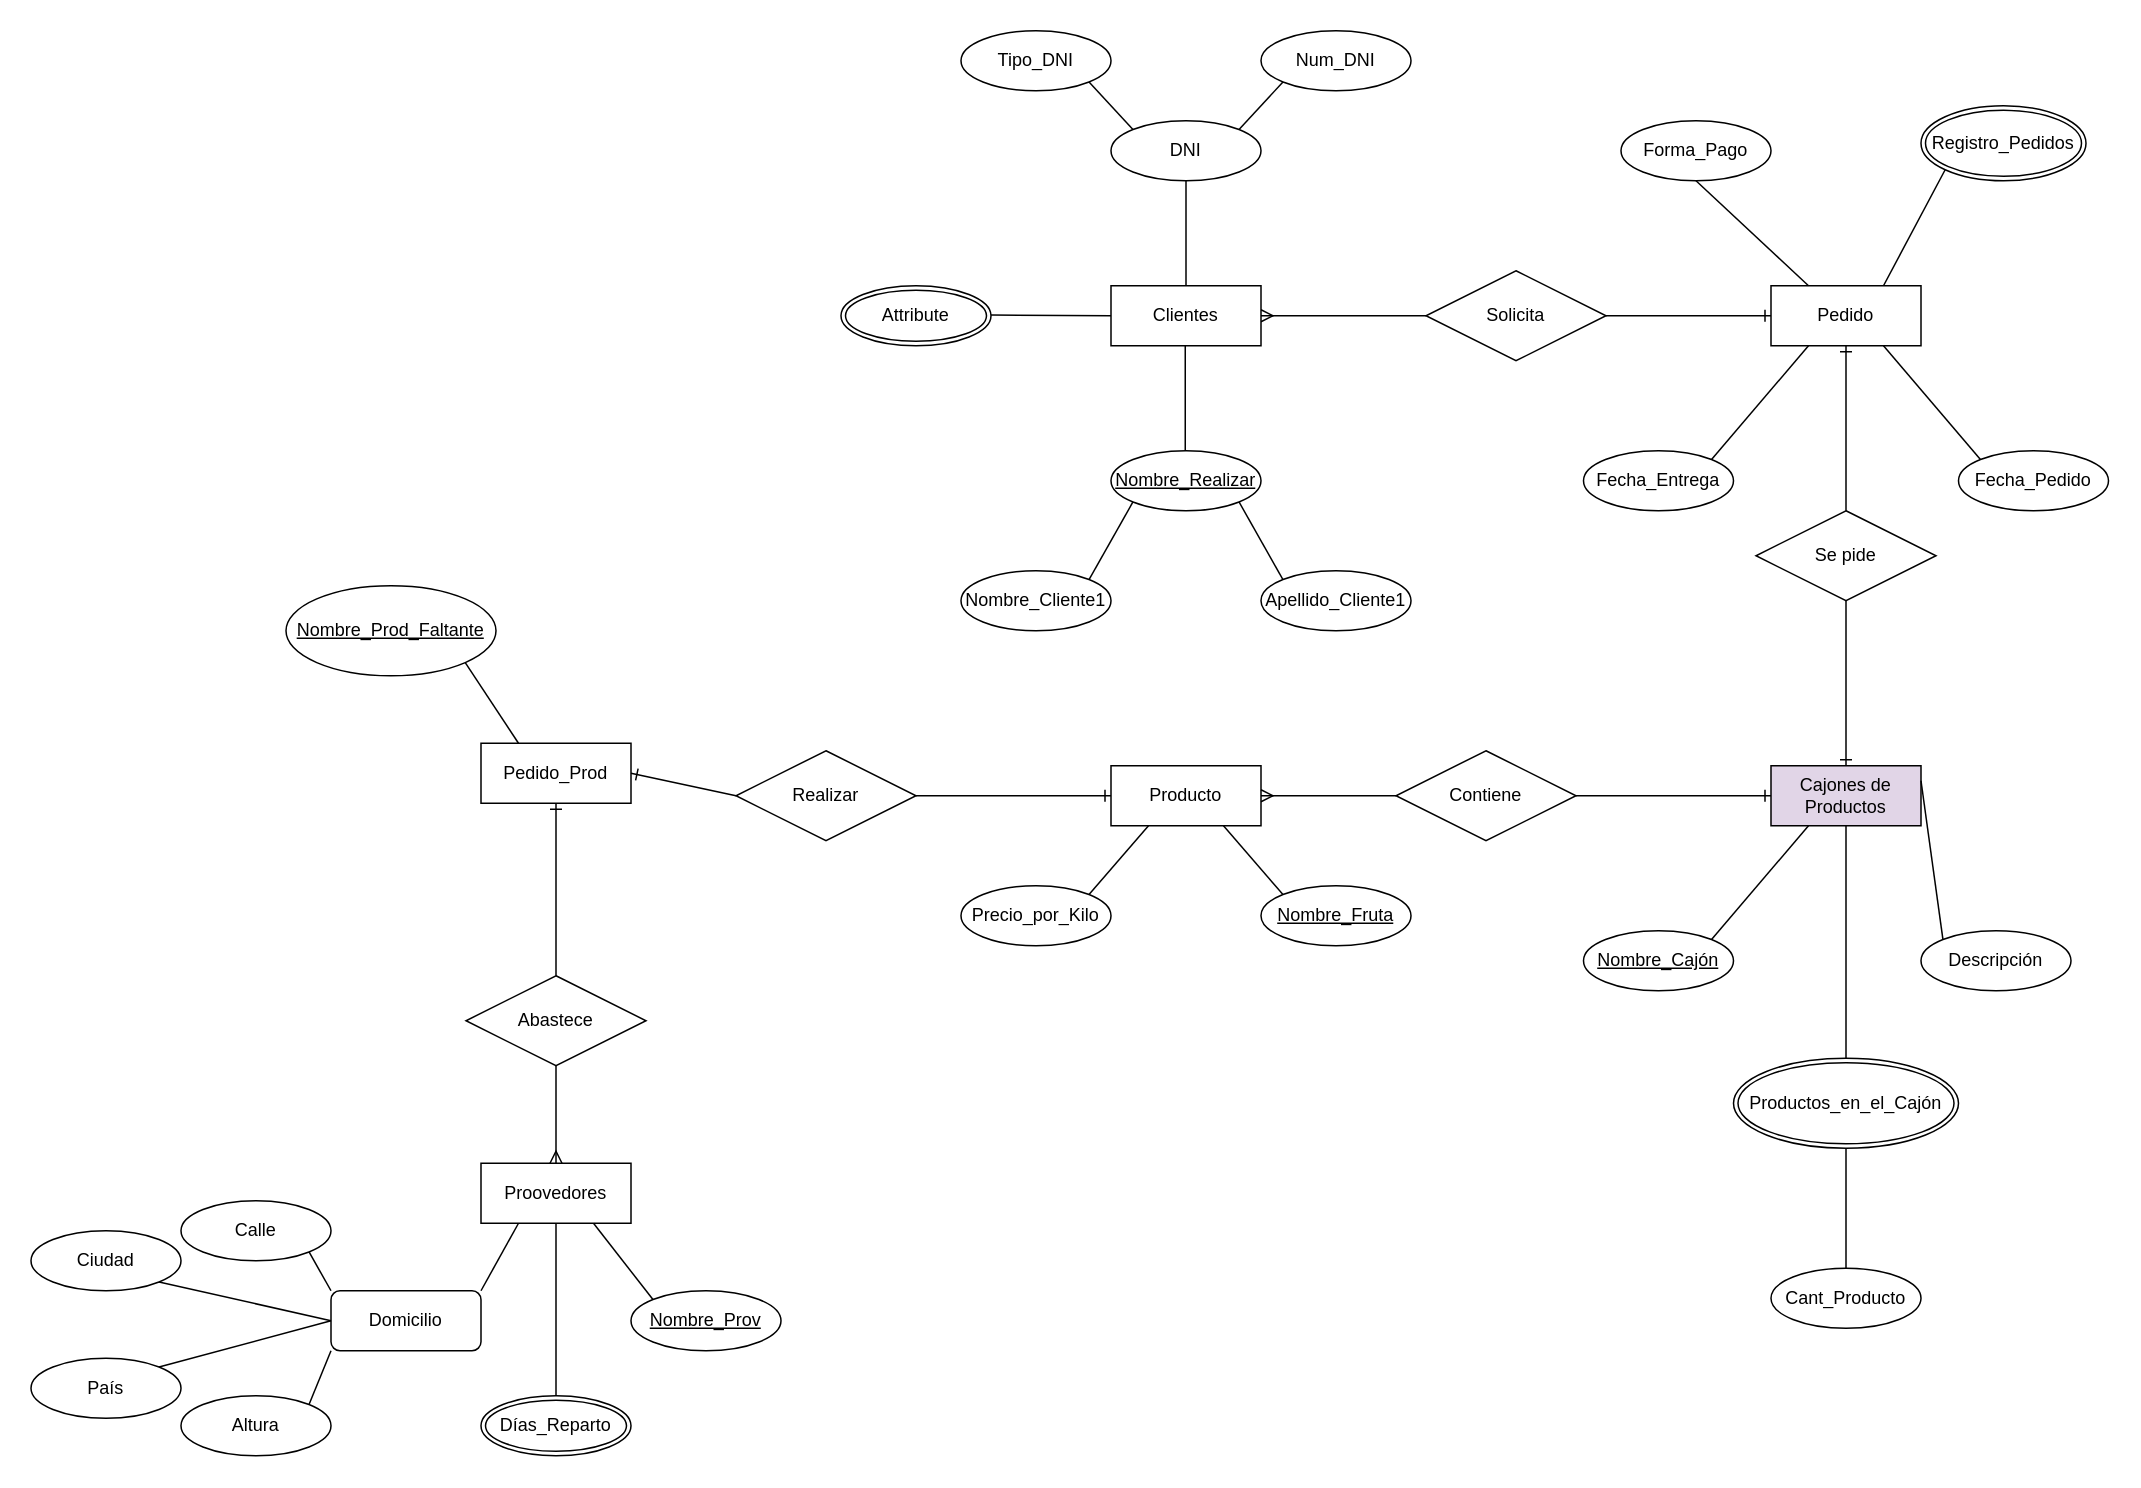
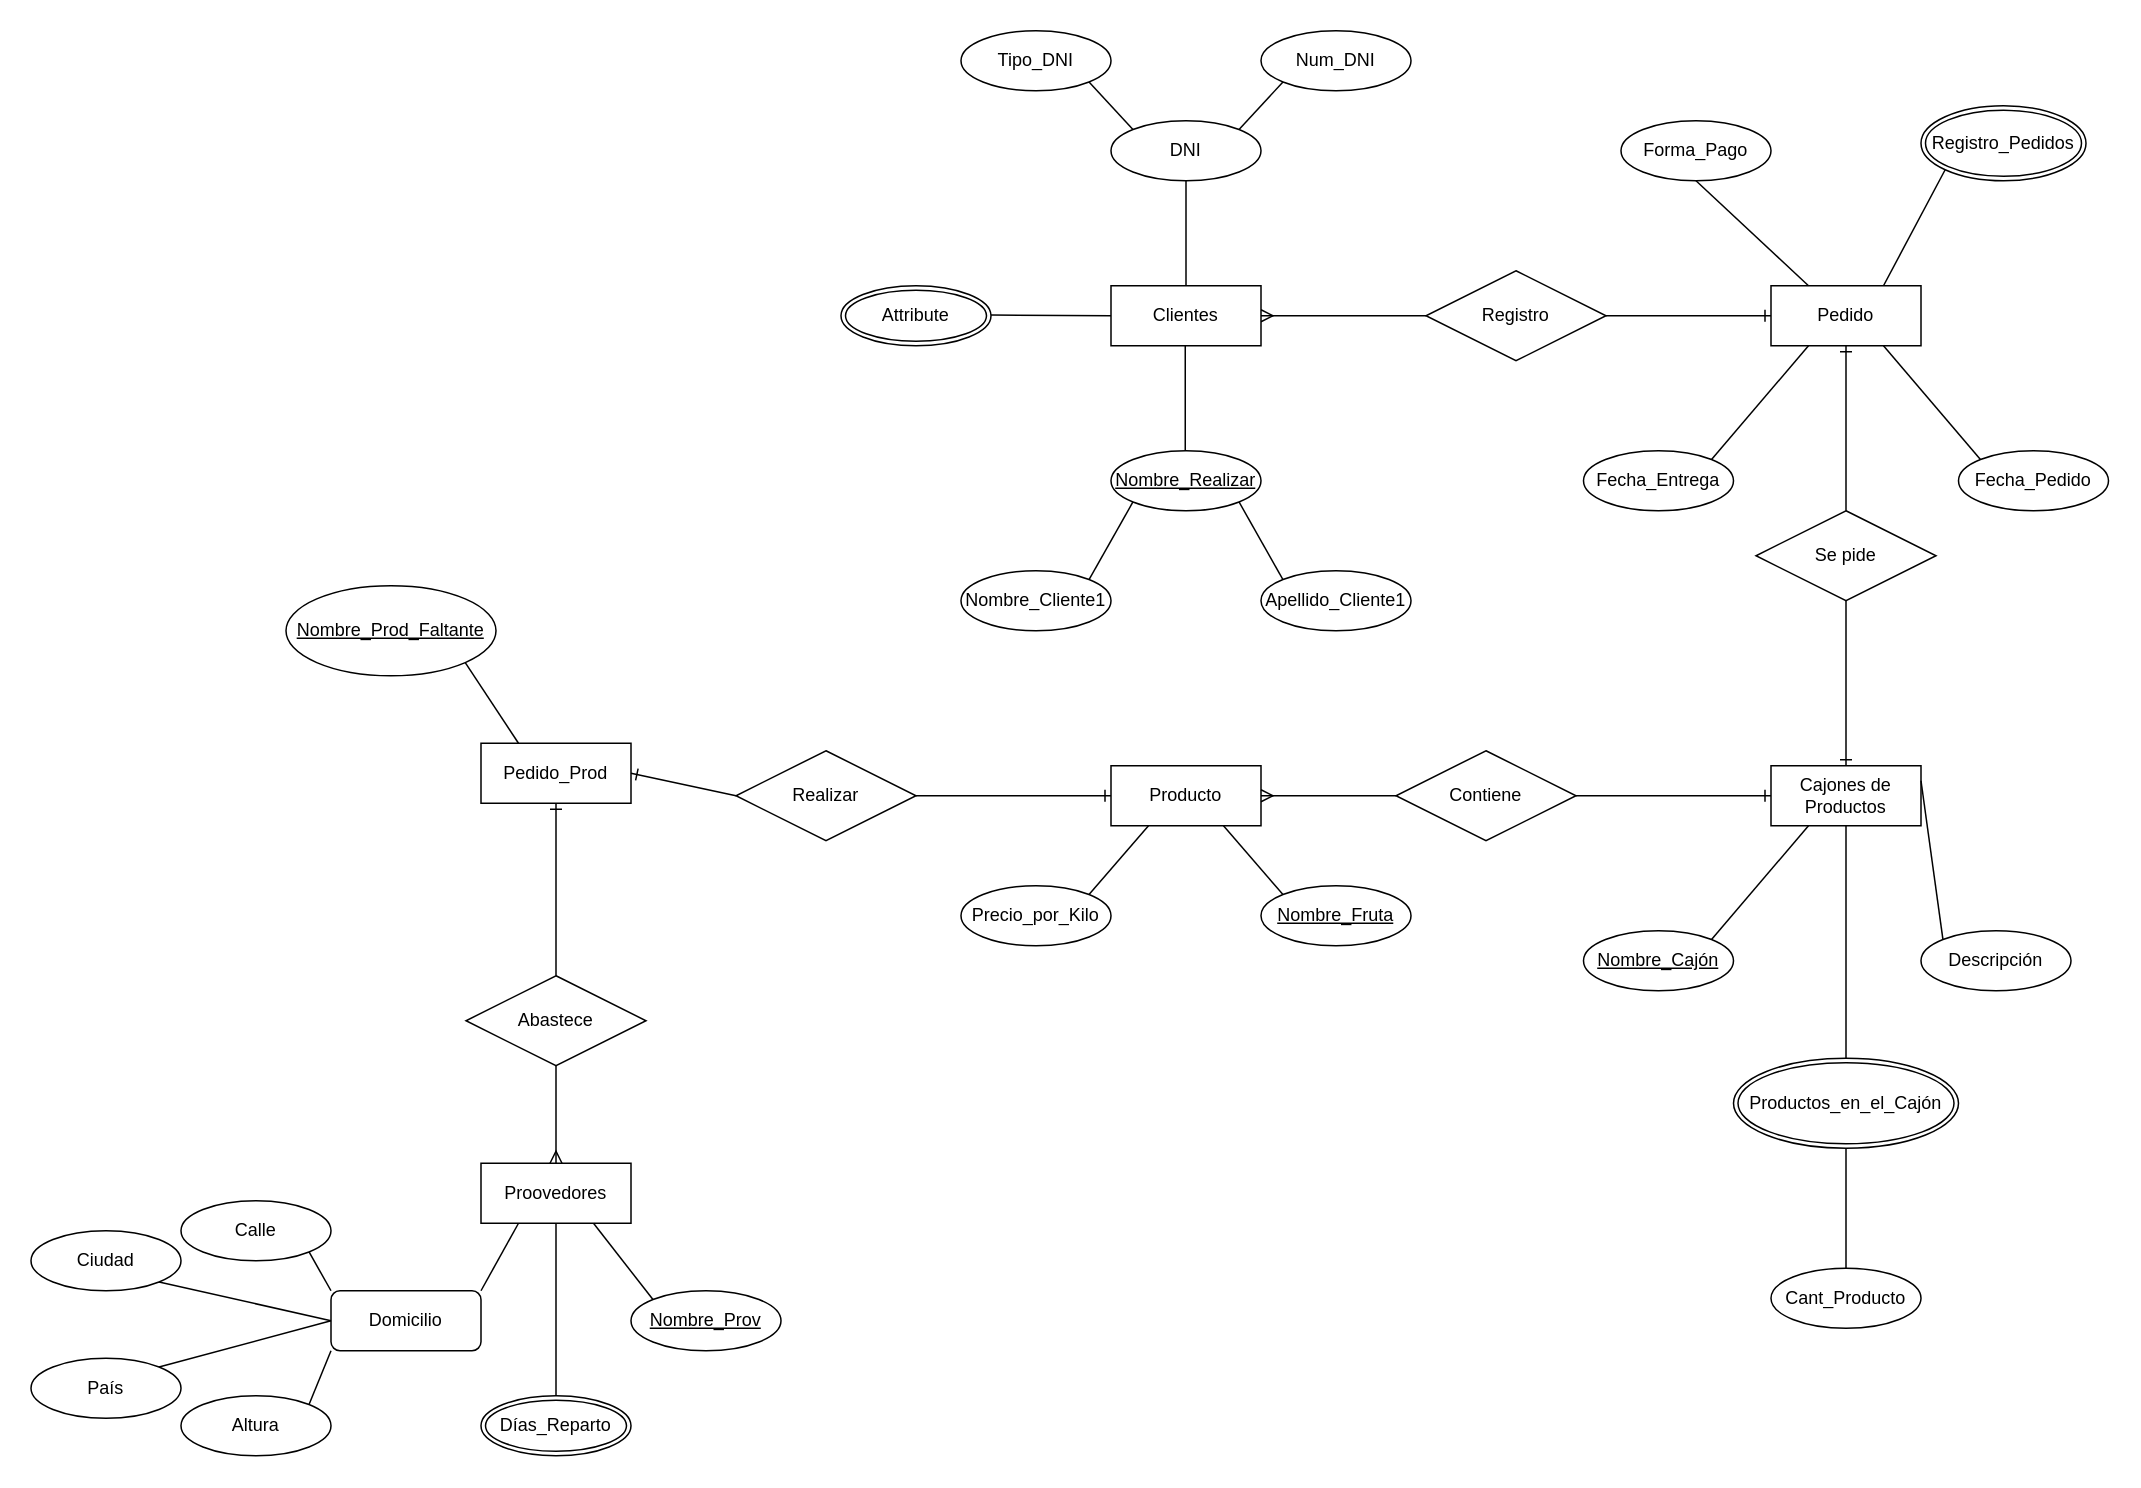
(1516, 316) -> (1516, 316)
(1846, 796) -> (1846, 796)
